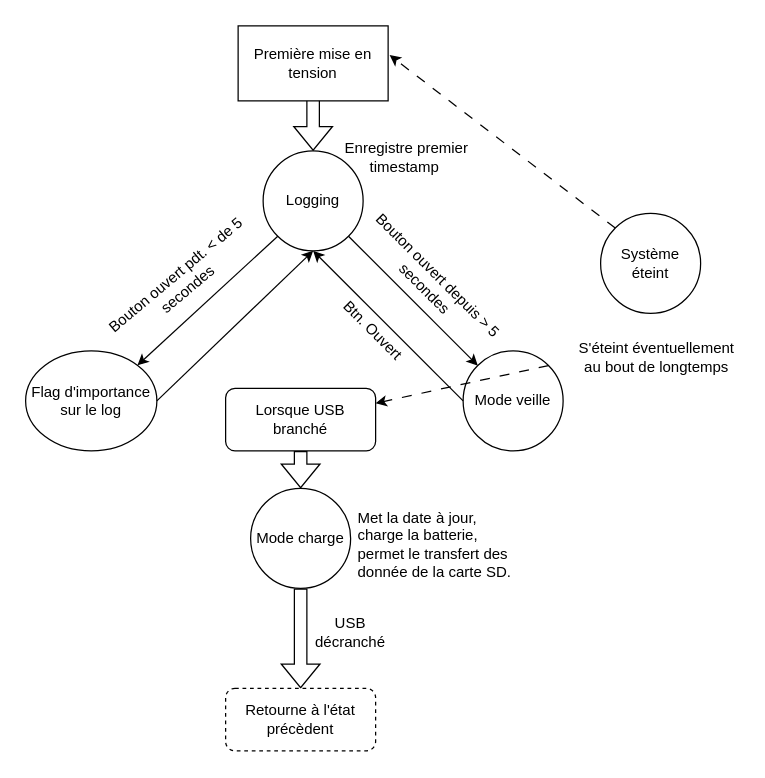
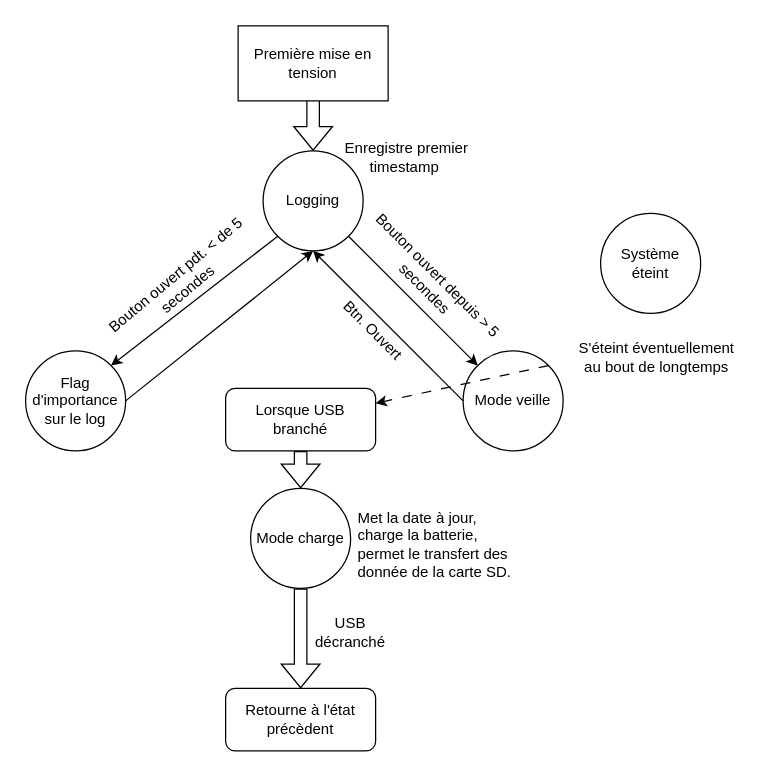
(505, 143) -> none
(91, 401) -> (76, 401)
(301, 719) -> (301, 719)
